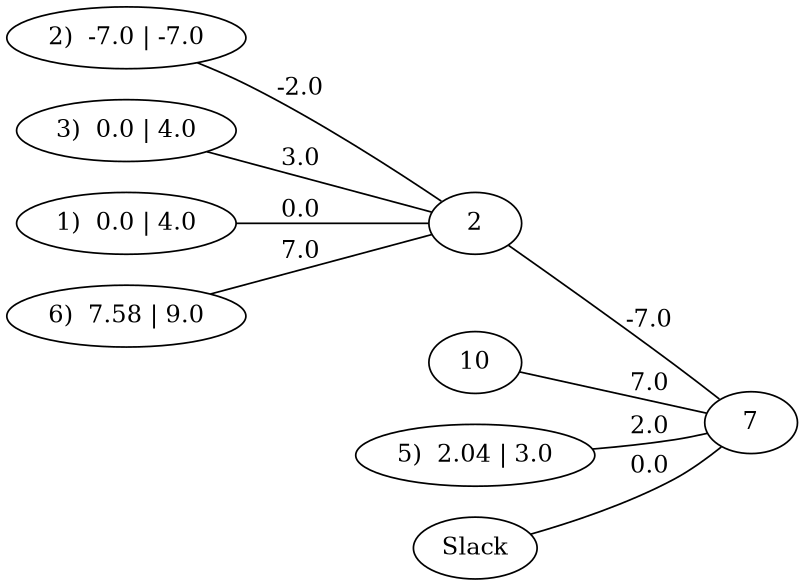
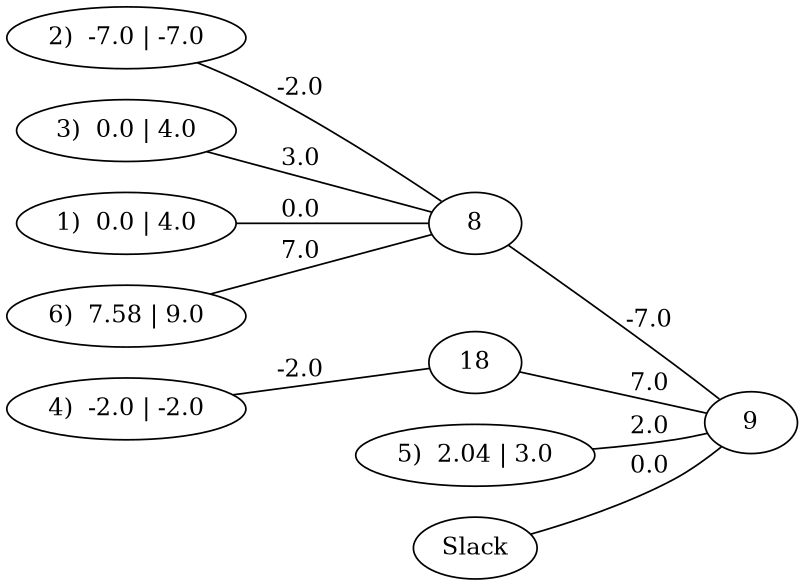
(475, 223) -> (475, 223)
(475, 363) -> (475, 363)
none -> (126, 409)
(751, 423) -> (751, 423)
